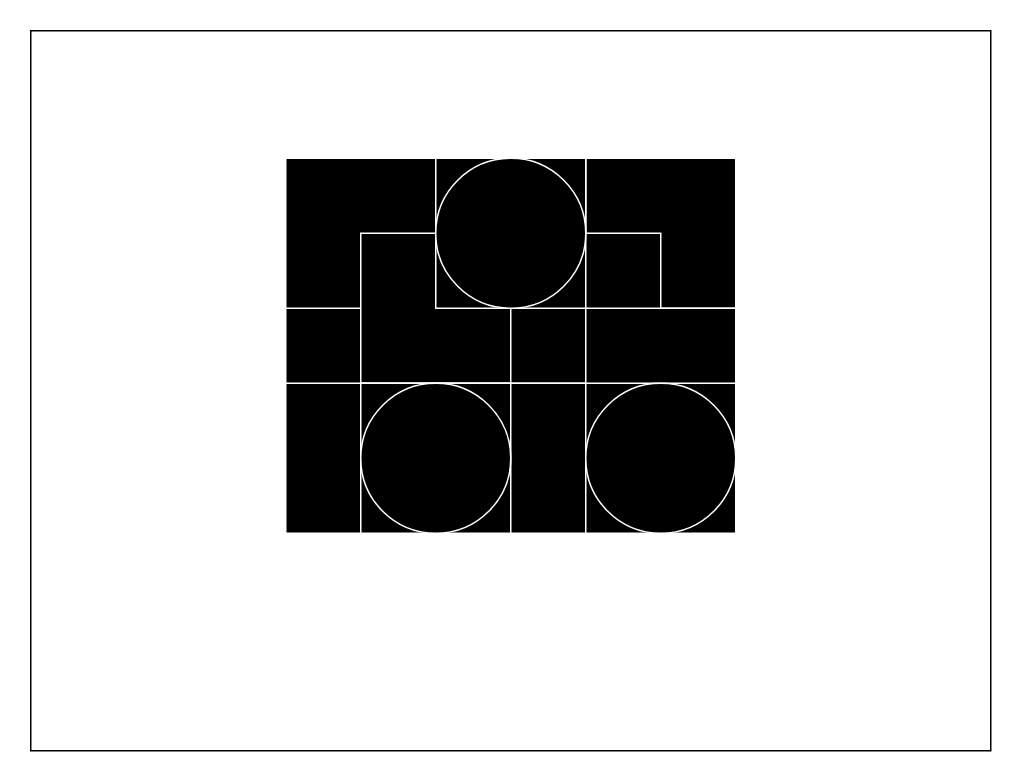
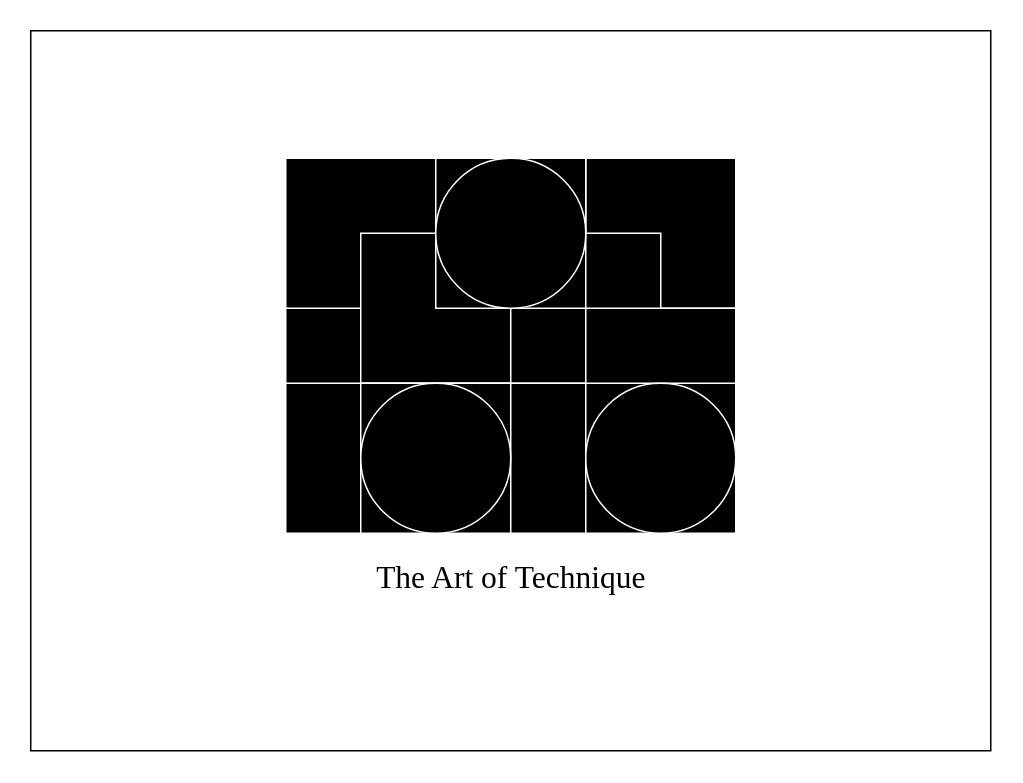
none -> (511, 578)
